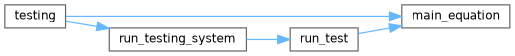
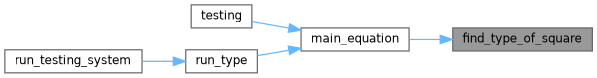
(81, 24) -> none
(324, 39) -> (222, 61)
none -> (523, 39)
